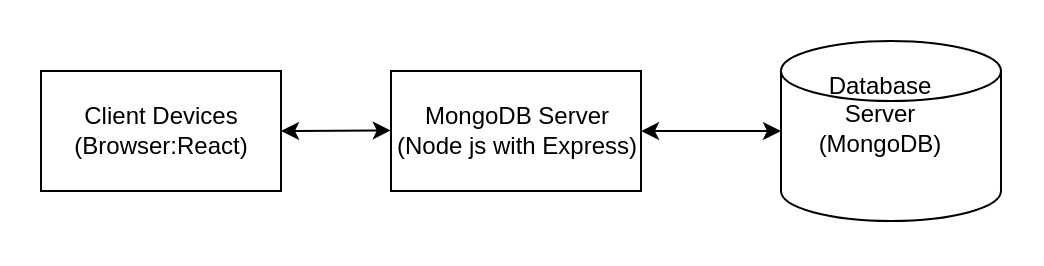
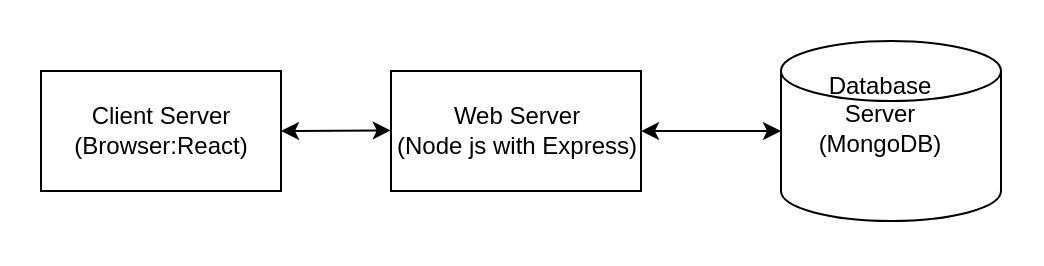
(162, 131) -> (162, 131)
(518, 131) -> (518, 131)
